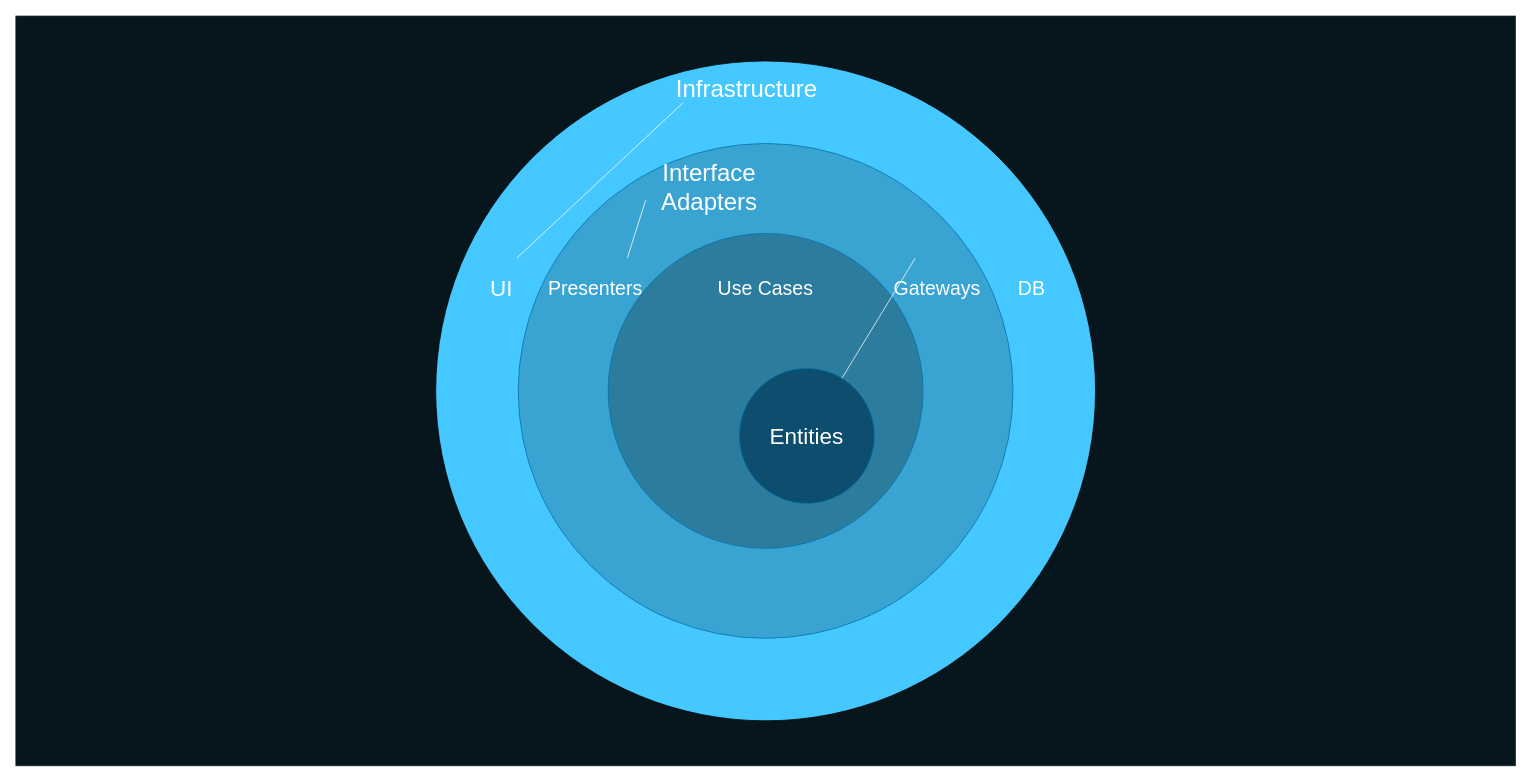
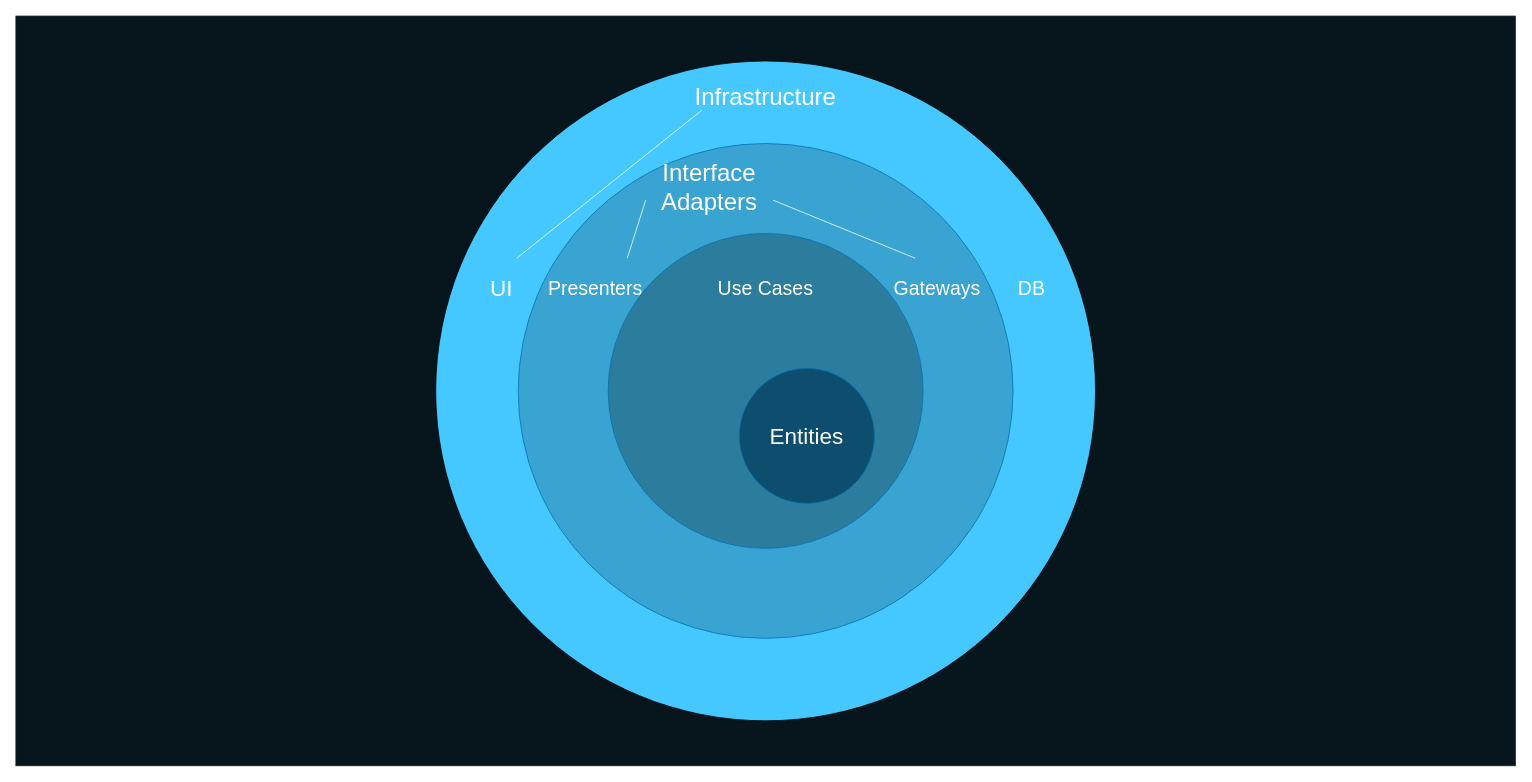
(747, 90) -> (765, 97)
(878, 318) -> (844, 229)
